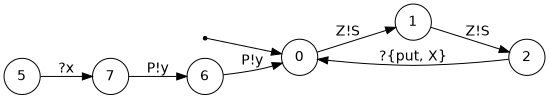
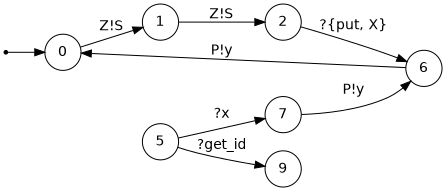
(418, 65) -> (349, 42)
none -> (283, 169)
